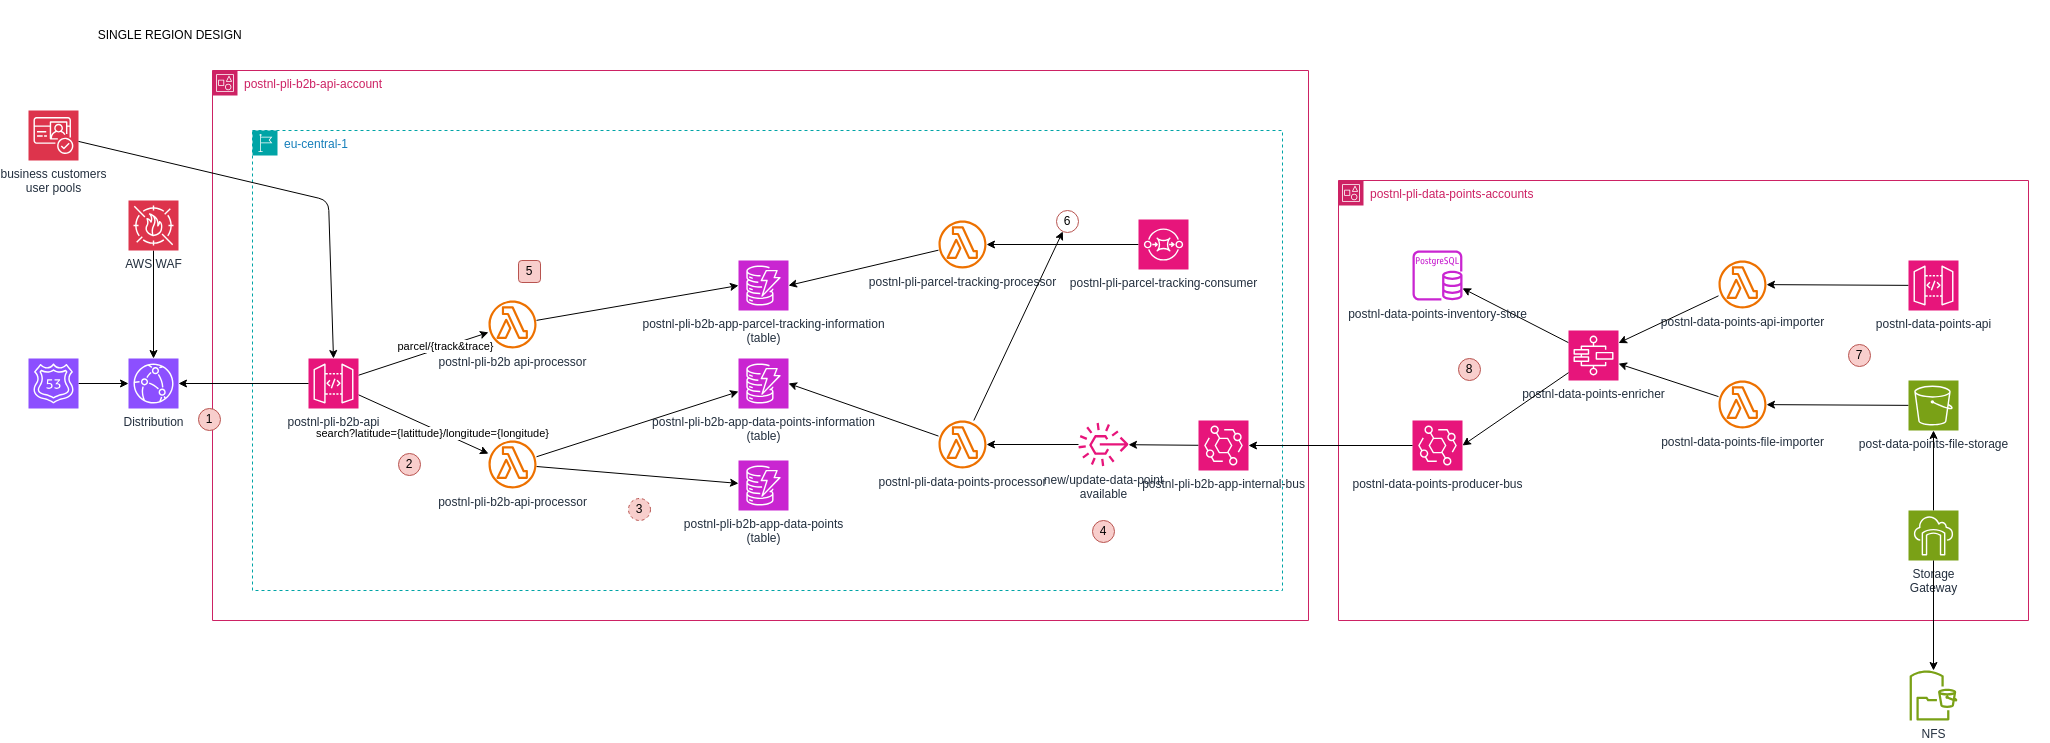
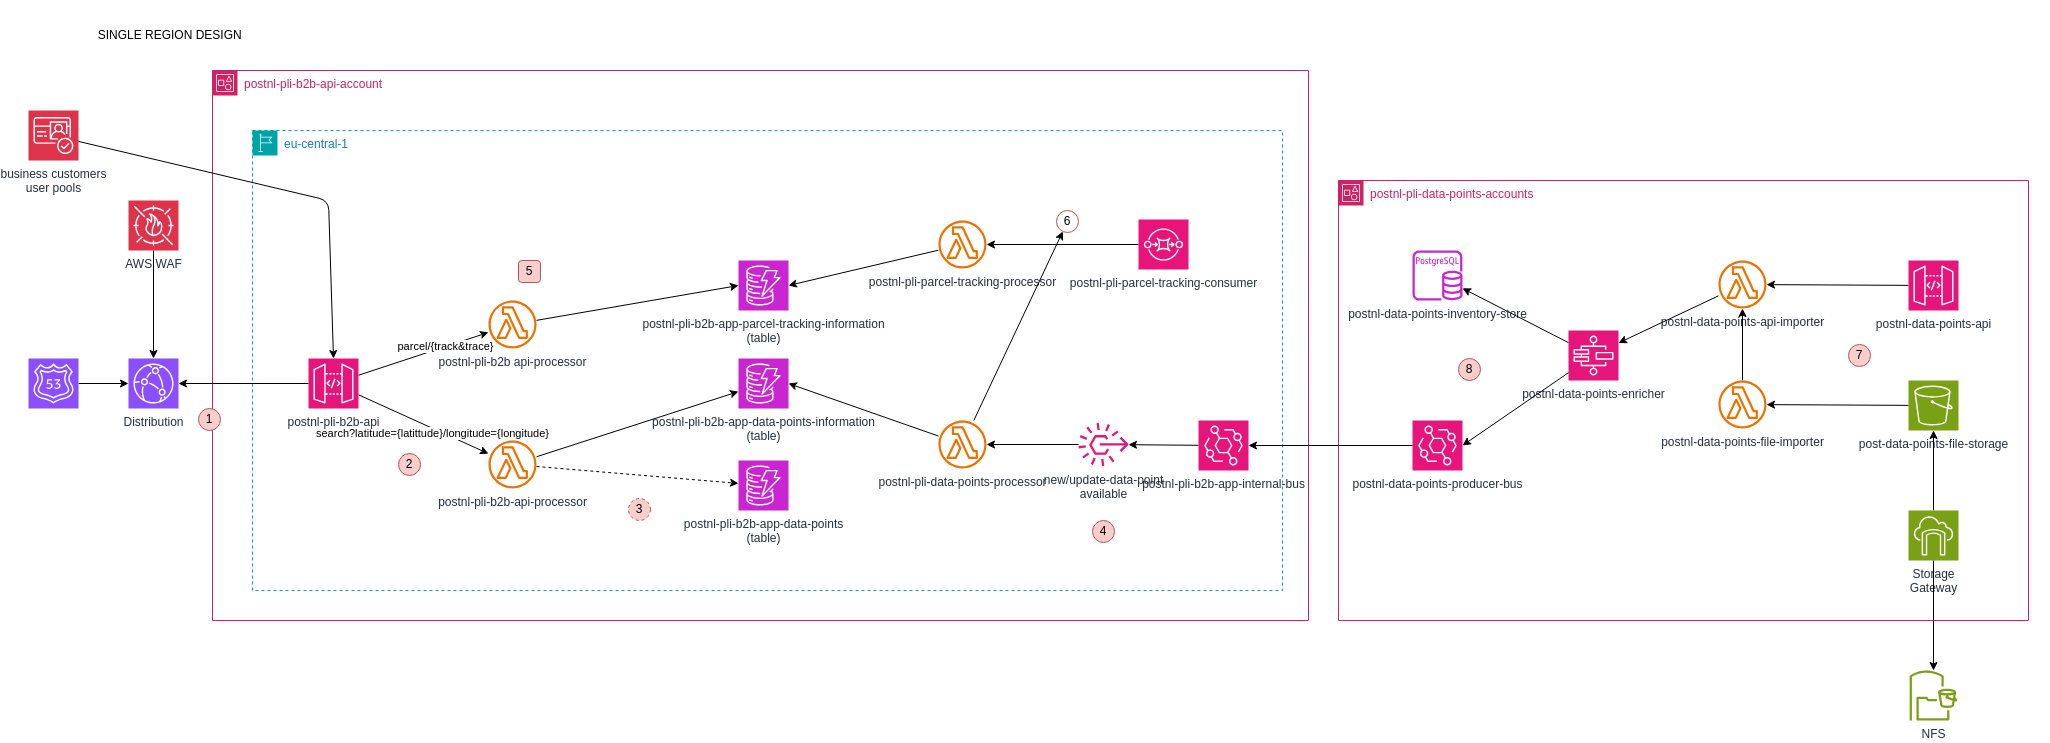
(1672, 381) -> (1743, 348)
(633, 475) -> (633, 475)
